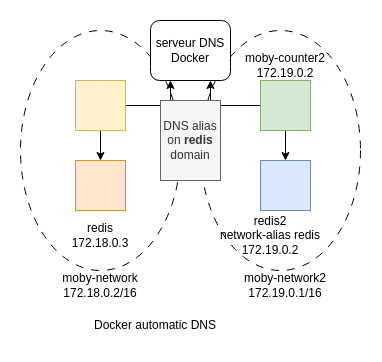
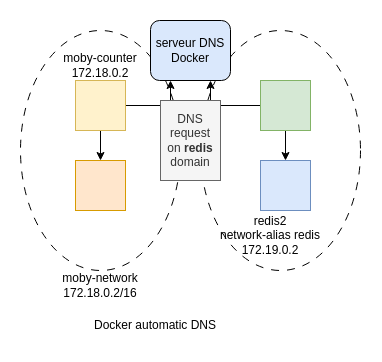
(191, 51) -> (191, 51)
none -> (101, 66)
(286, 66) -> none
(191, 141) -> (191, 141)
(101, 236) -> none
(286, 286) -> none
